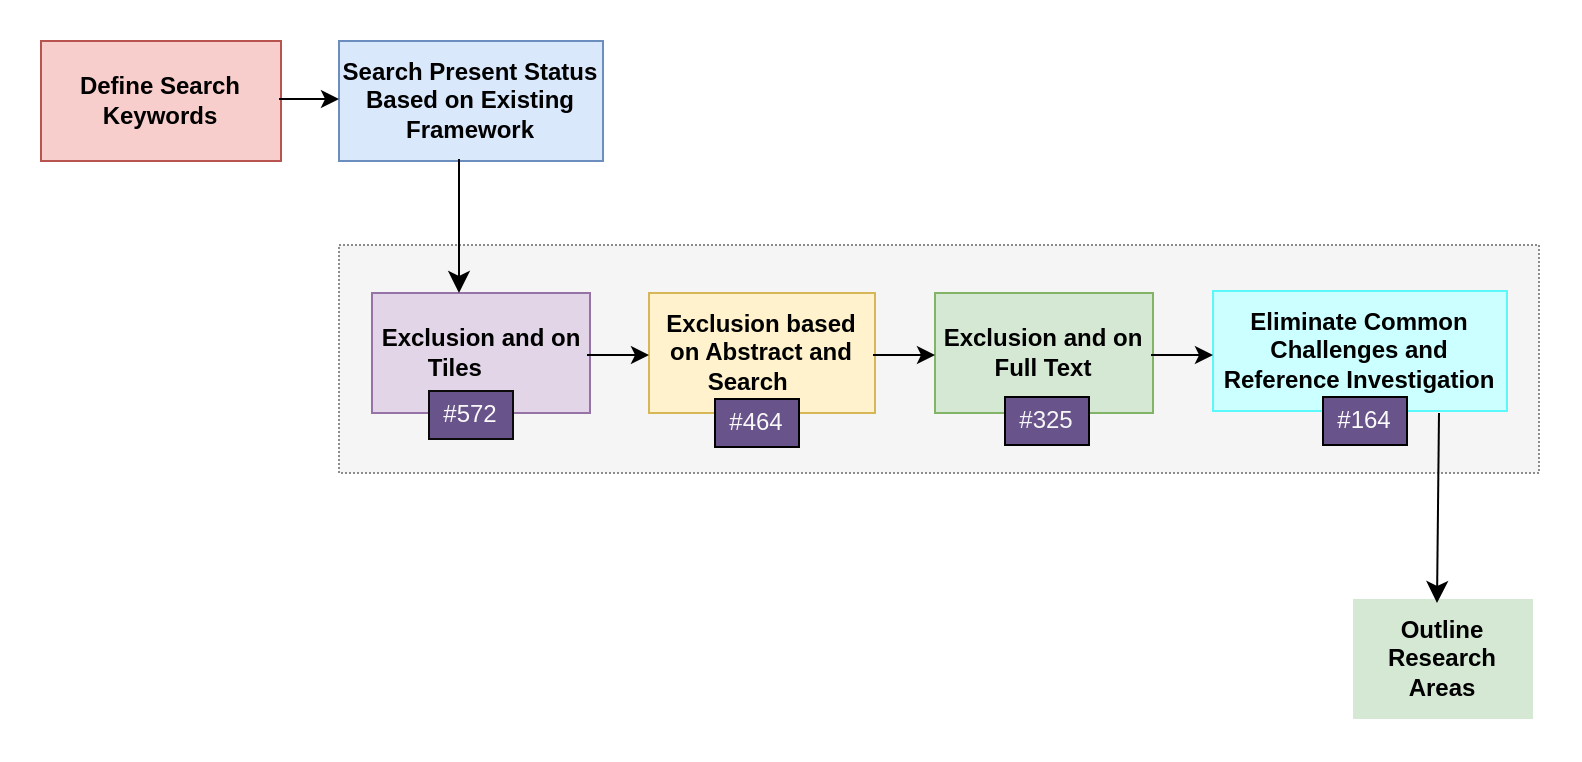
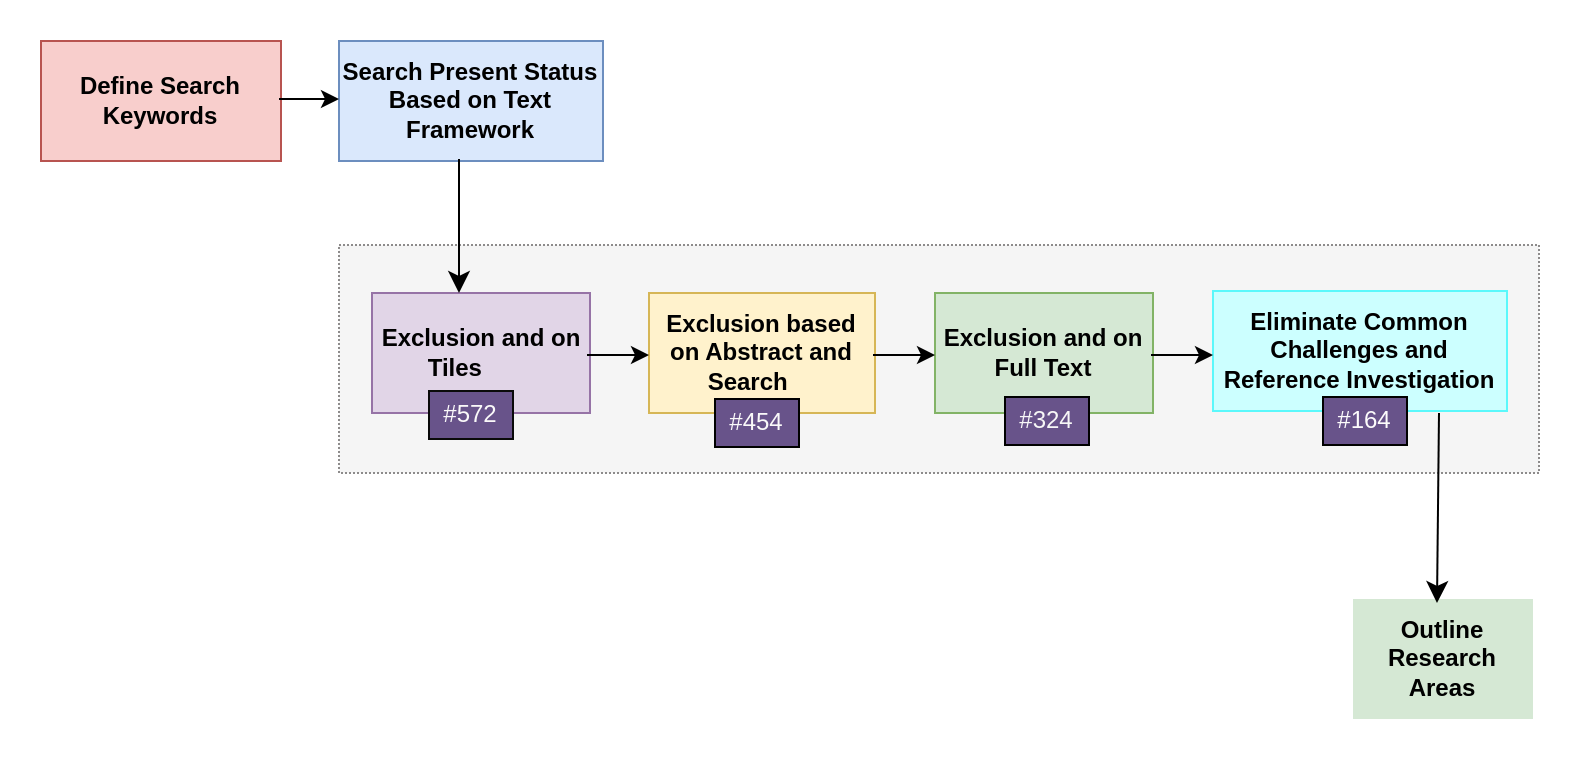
(471, 101) -> (471, 101)
(1047, 421) -> (1047, 421)
(757, 423) -> (757, 423)
